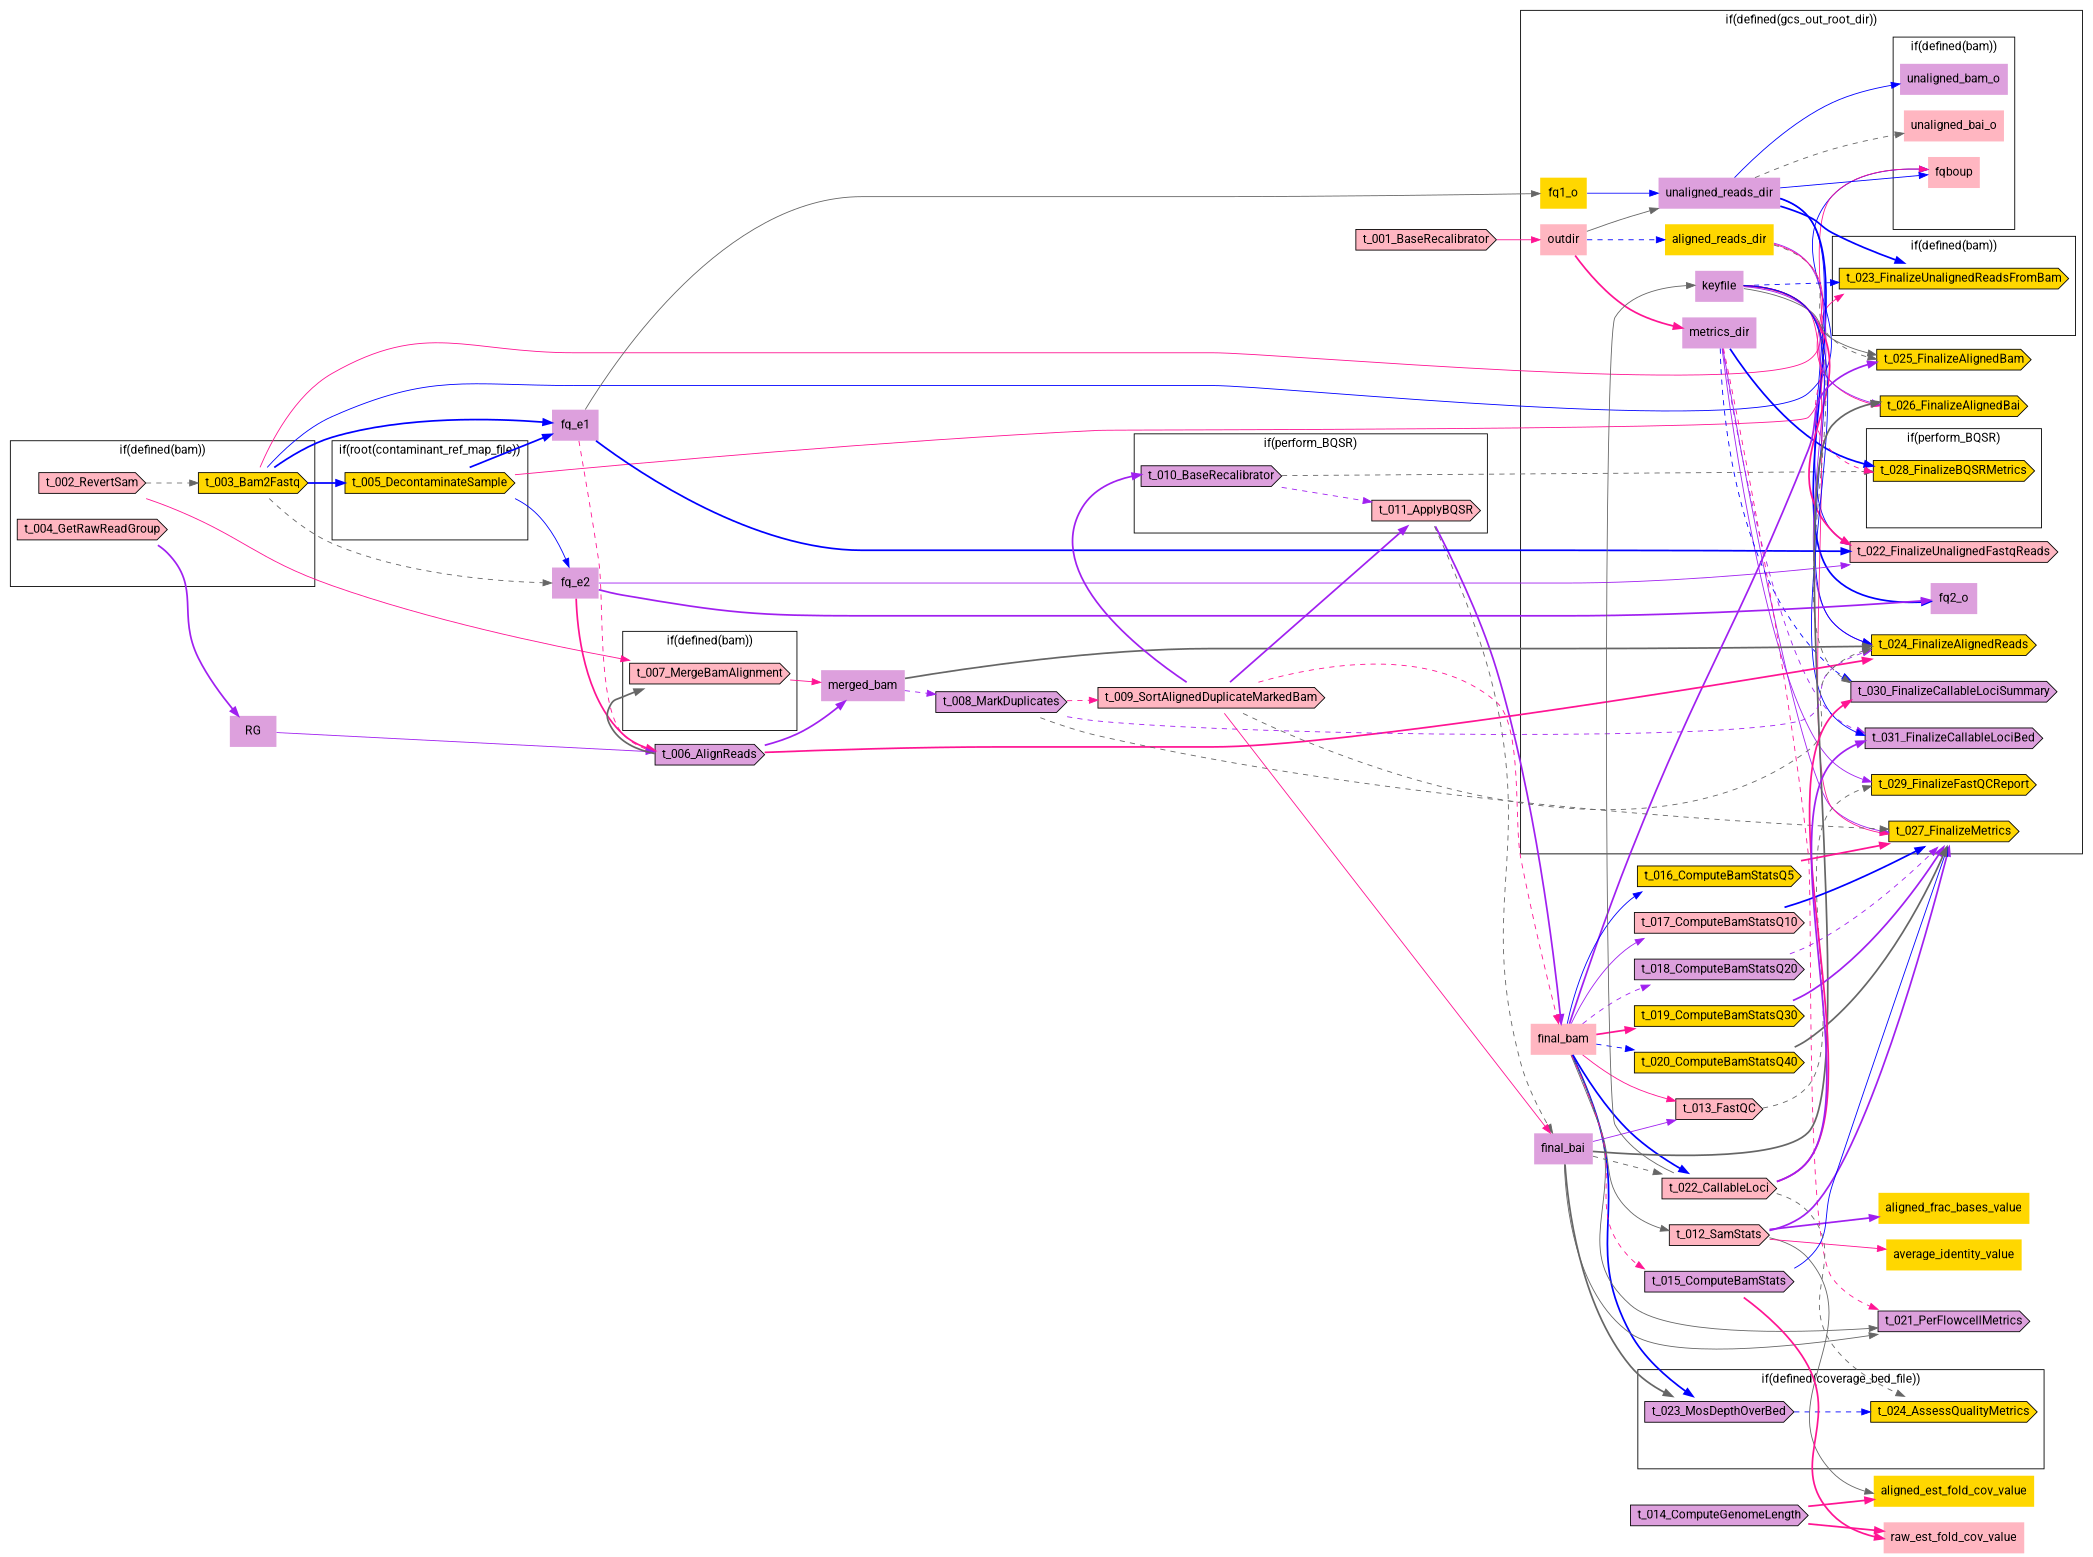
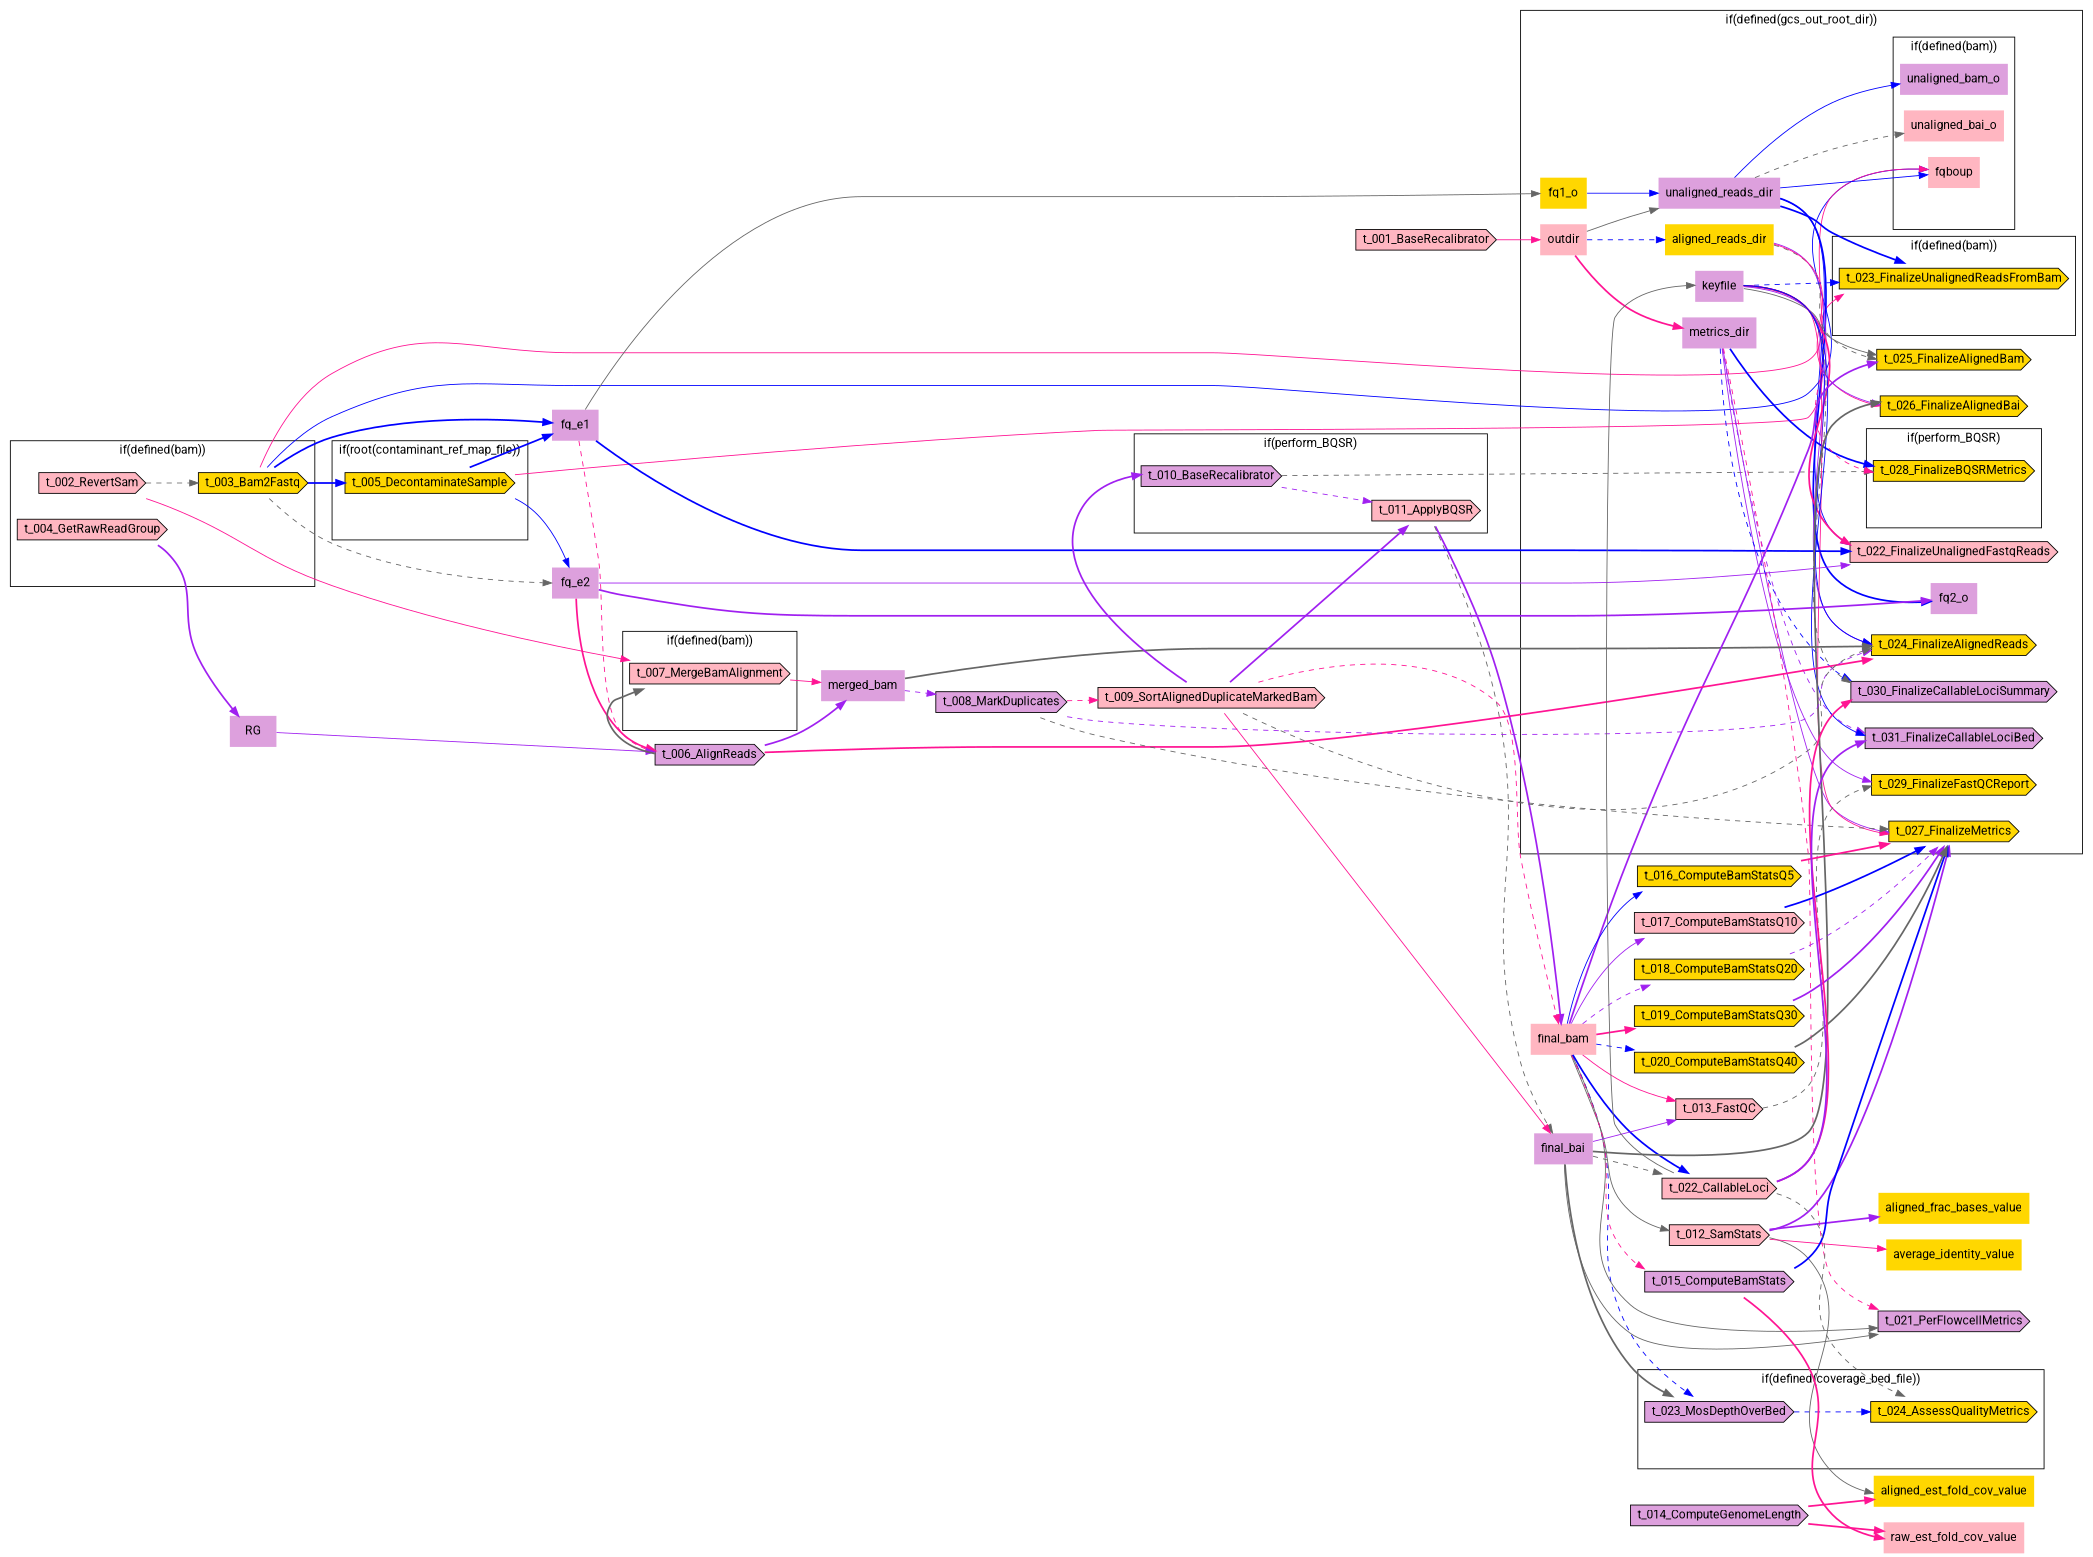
(1719, 969) -> (1719, 969)
(1873, 1066) -> (1873, 1066)
(1608, 1234) -> (1608, 1234)
